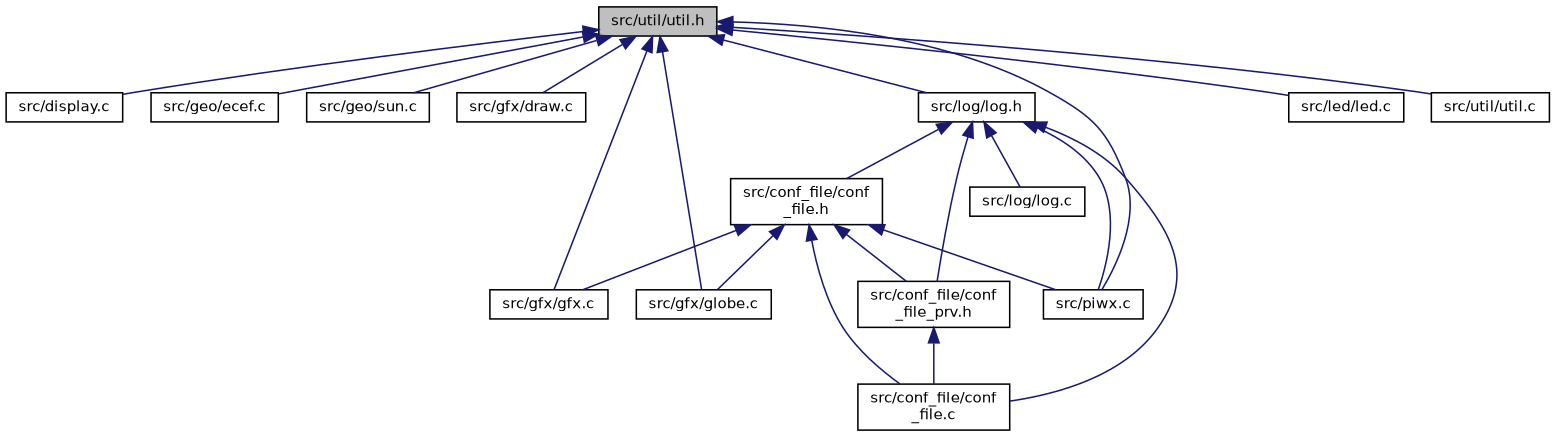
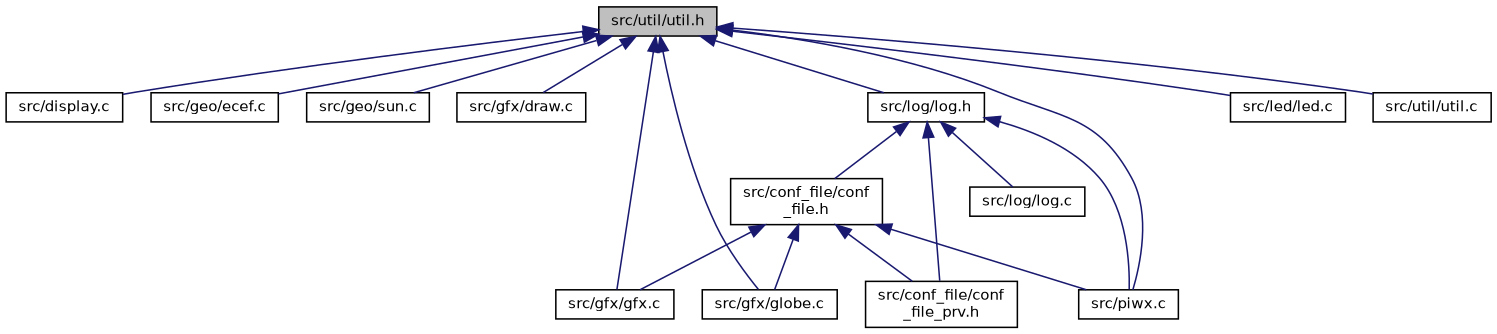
(934, 407) -> none
